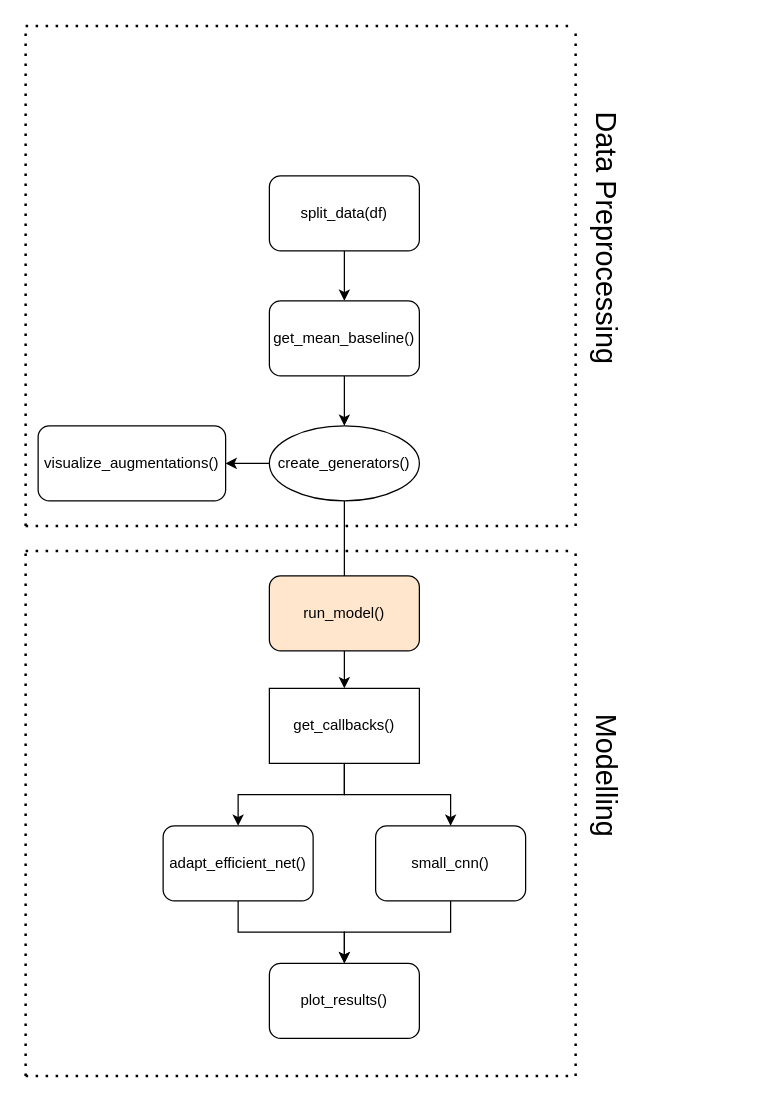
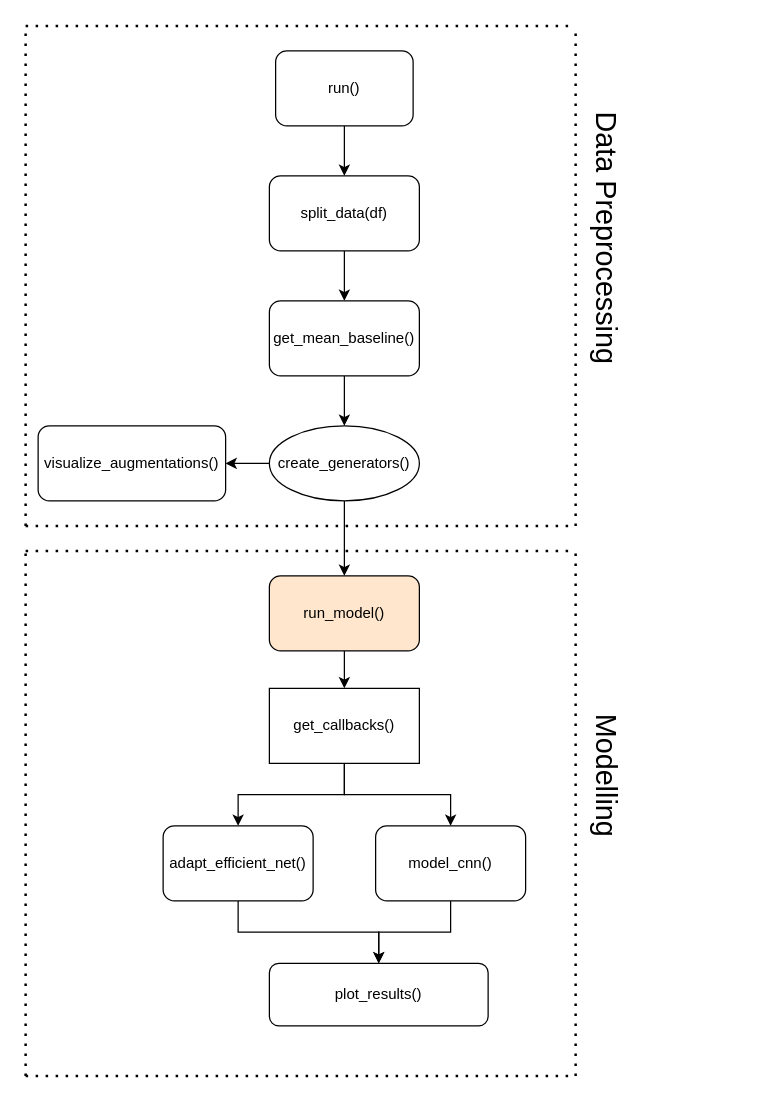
none -> (344, 88)
none -> (344, 147)
(344, 569) -> (344, 566)
(451, 863) -> (451, 863)
(344, 1001) -> (379, 994)
